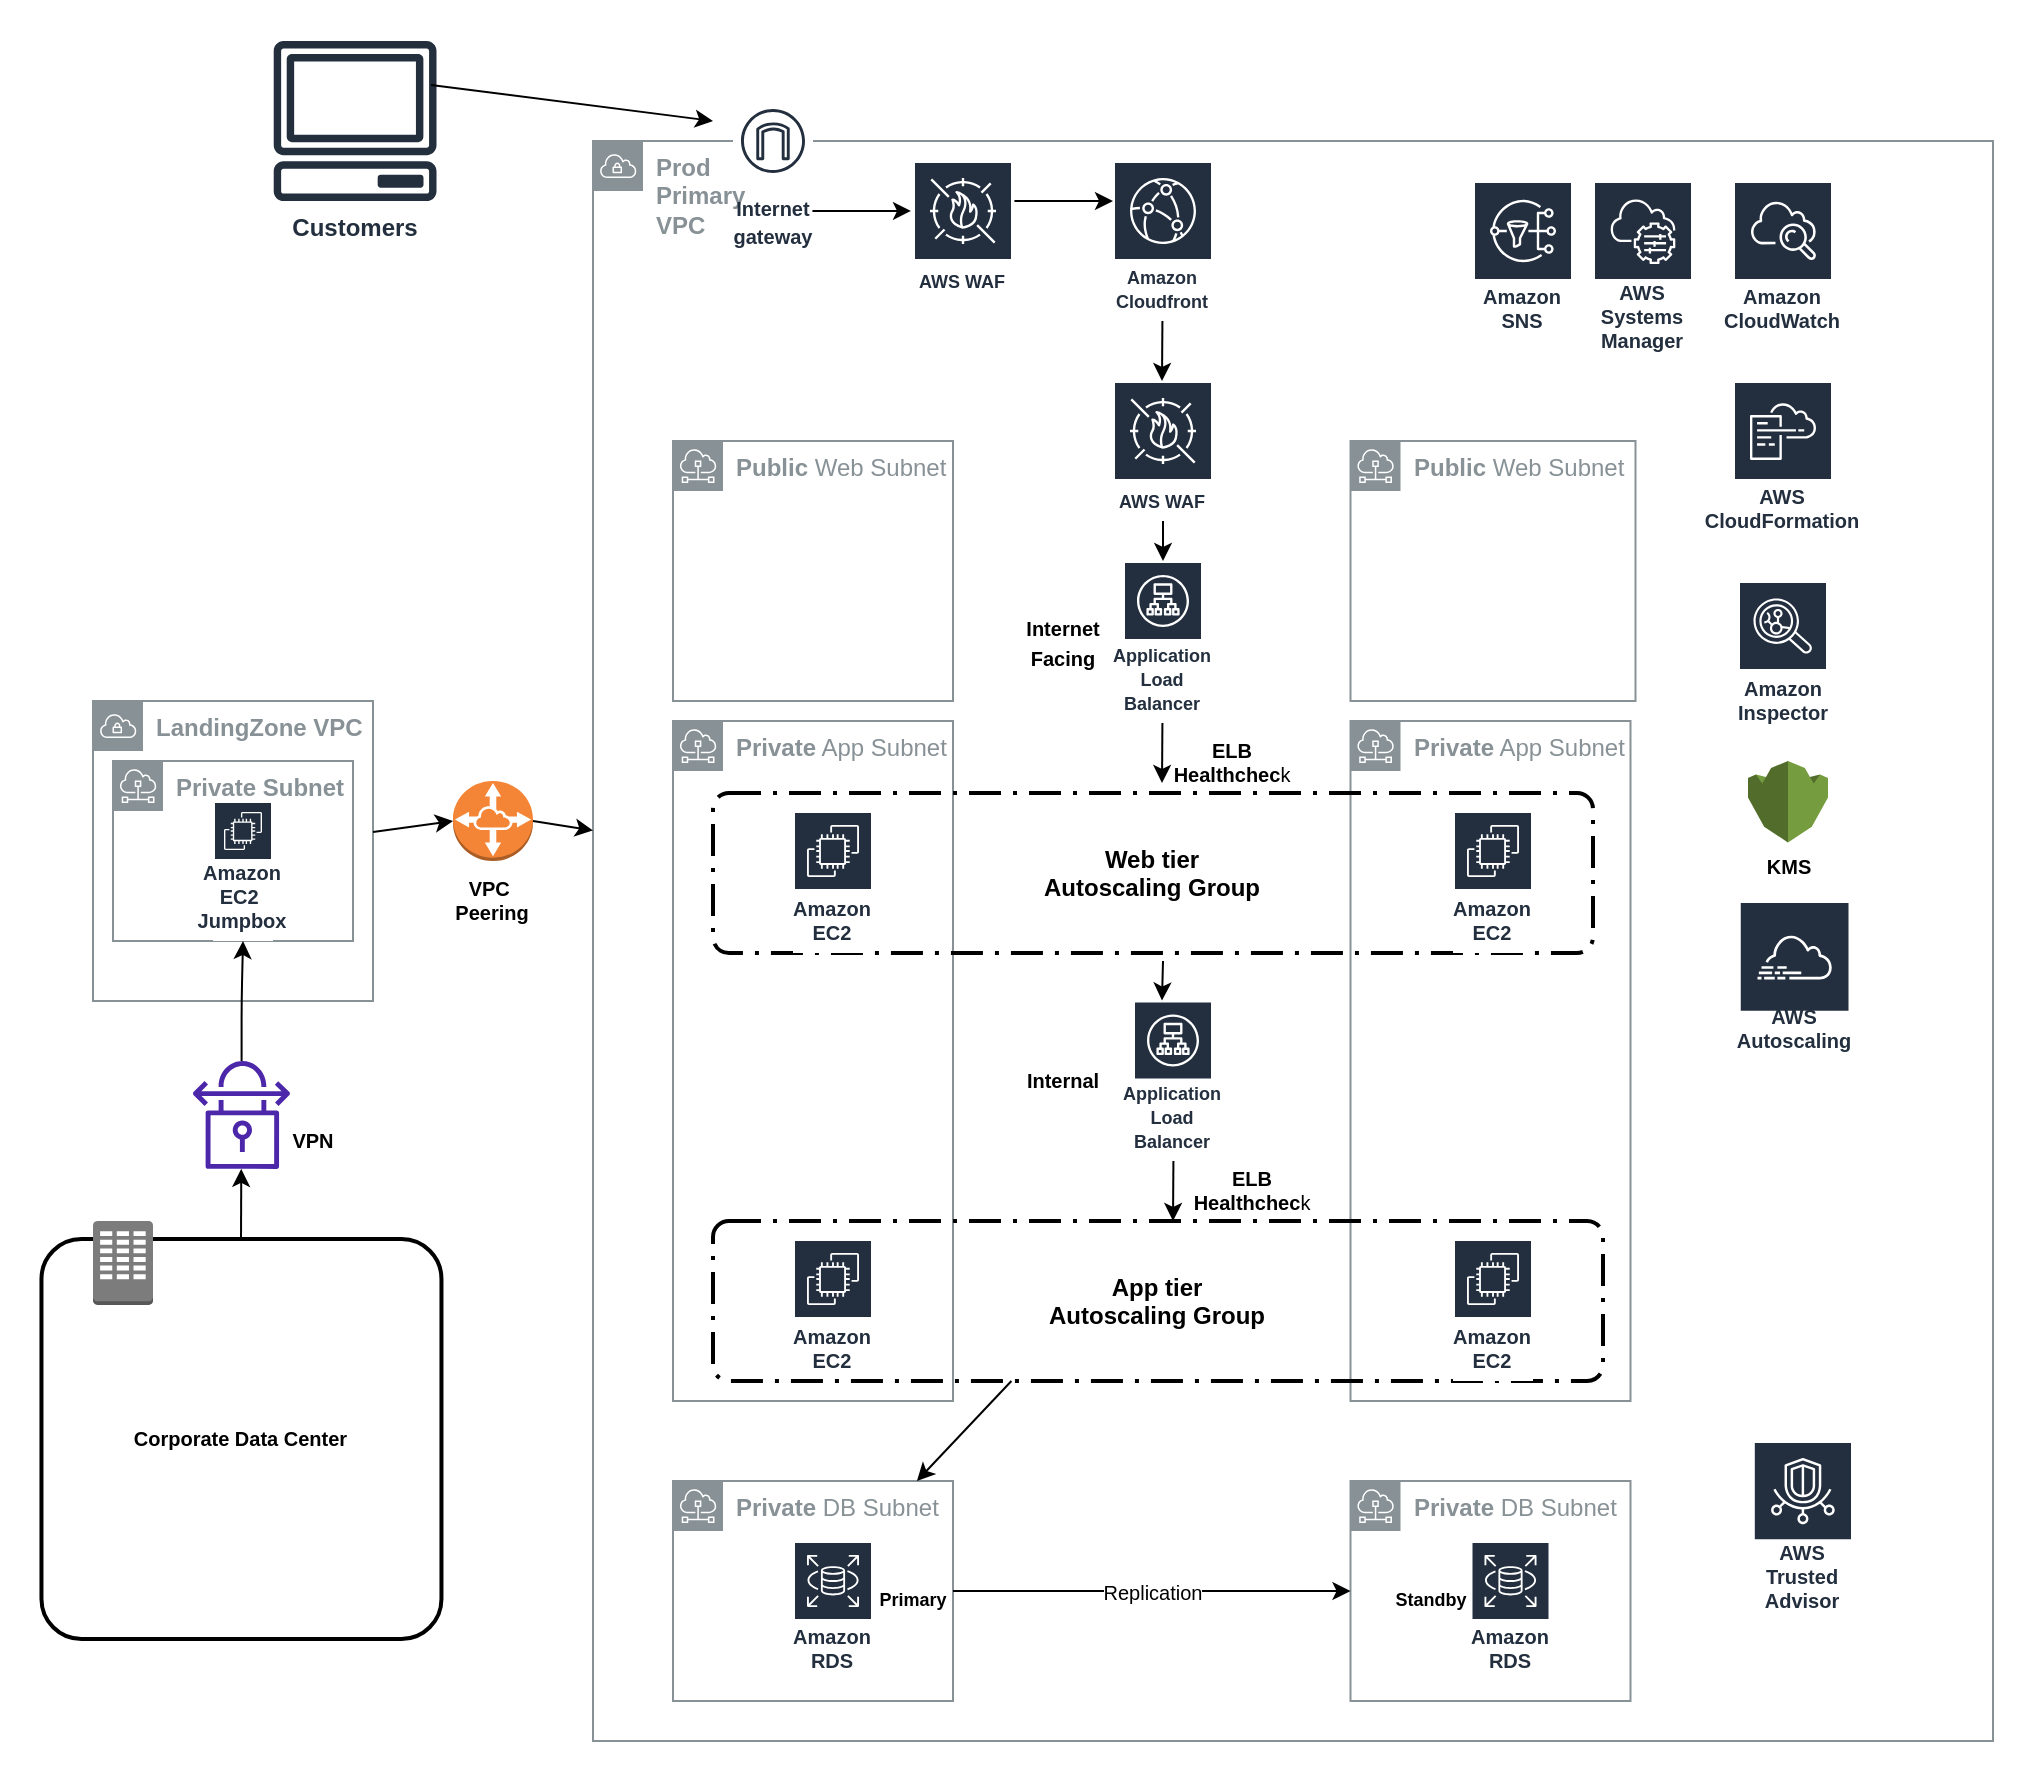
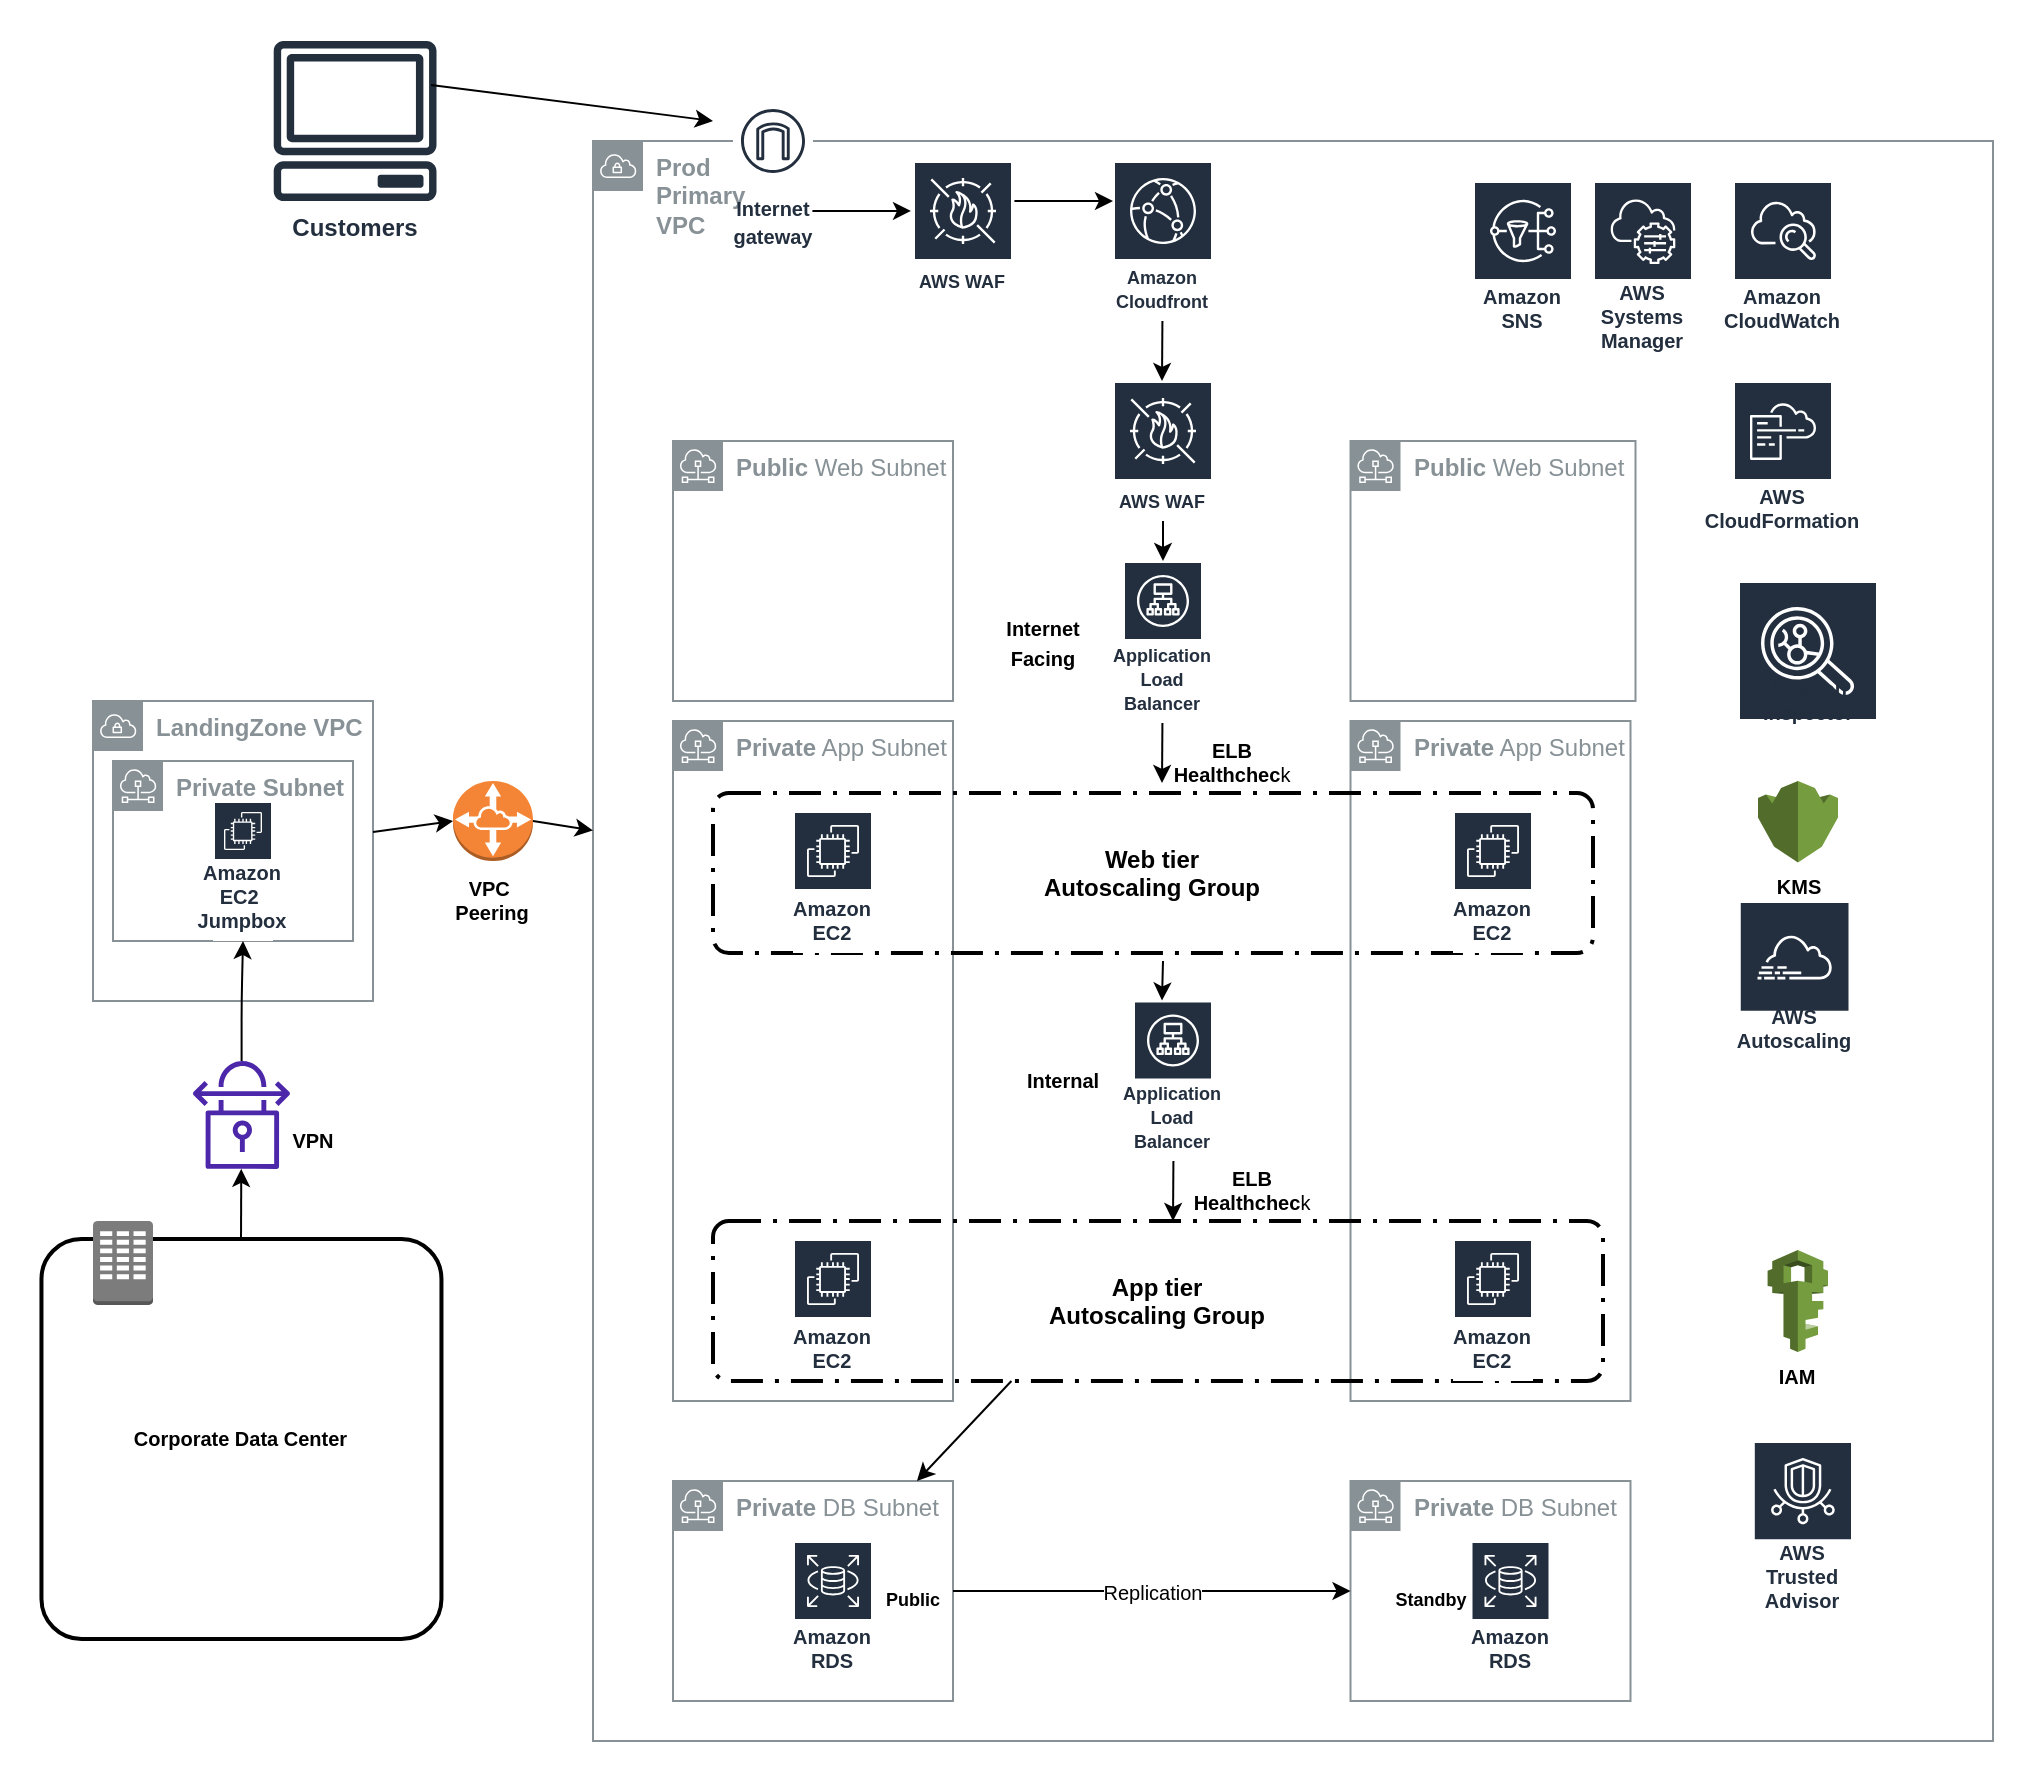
(1063, 642) -> (1043, 642)
(1783, 657) -> (1808, 657)
(1788, 802) -> (1798, 822)
none -> (1798, 1301)
(914, 1601) -> (914, 1601)
